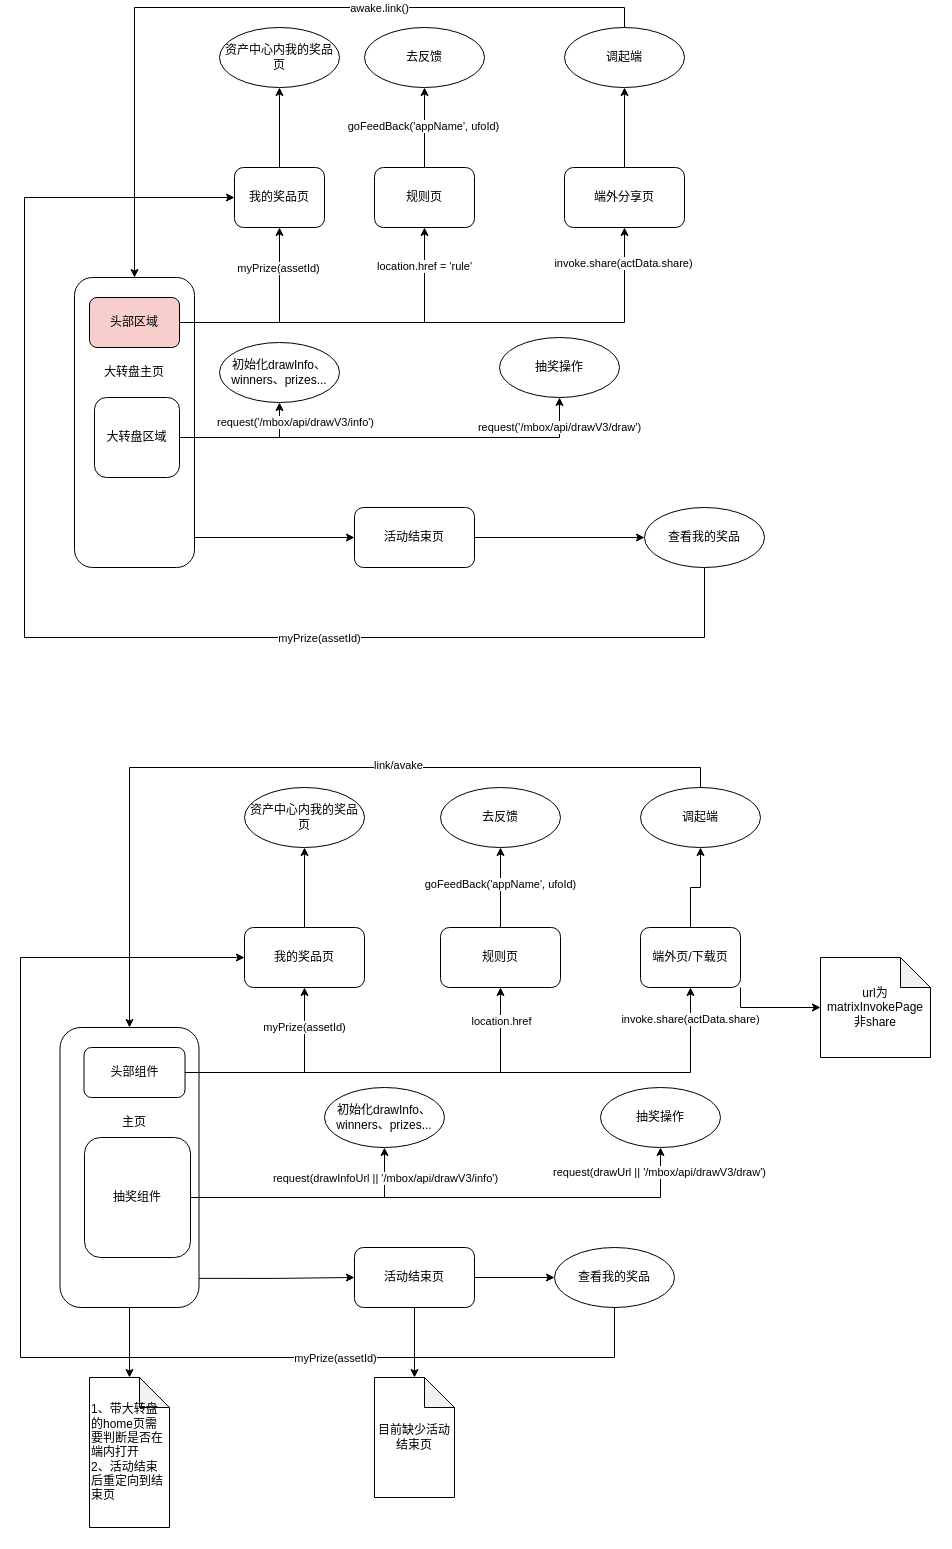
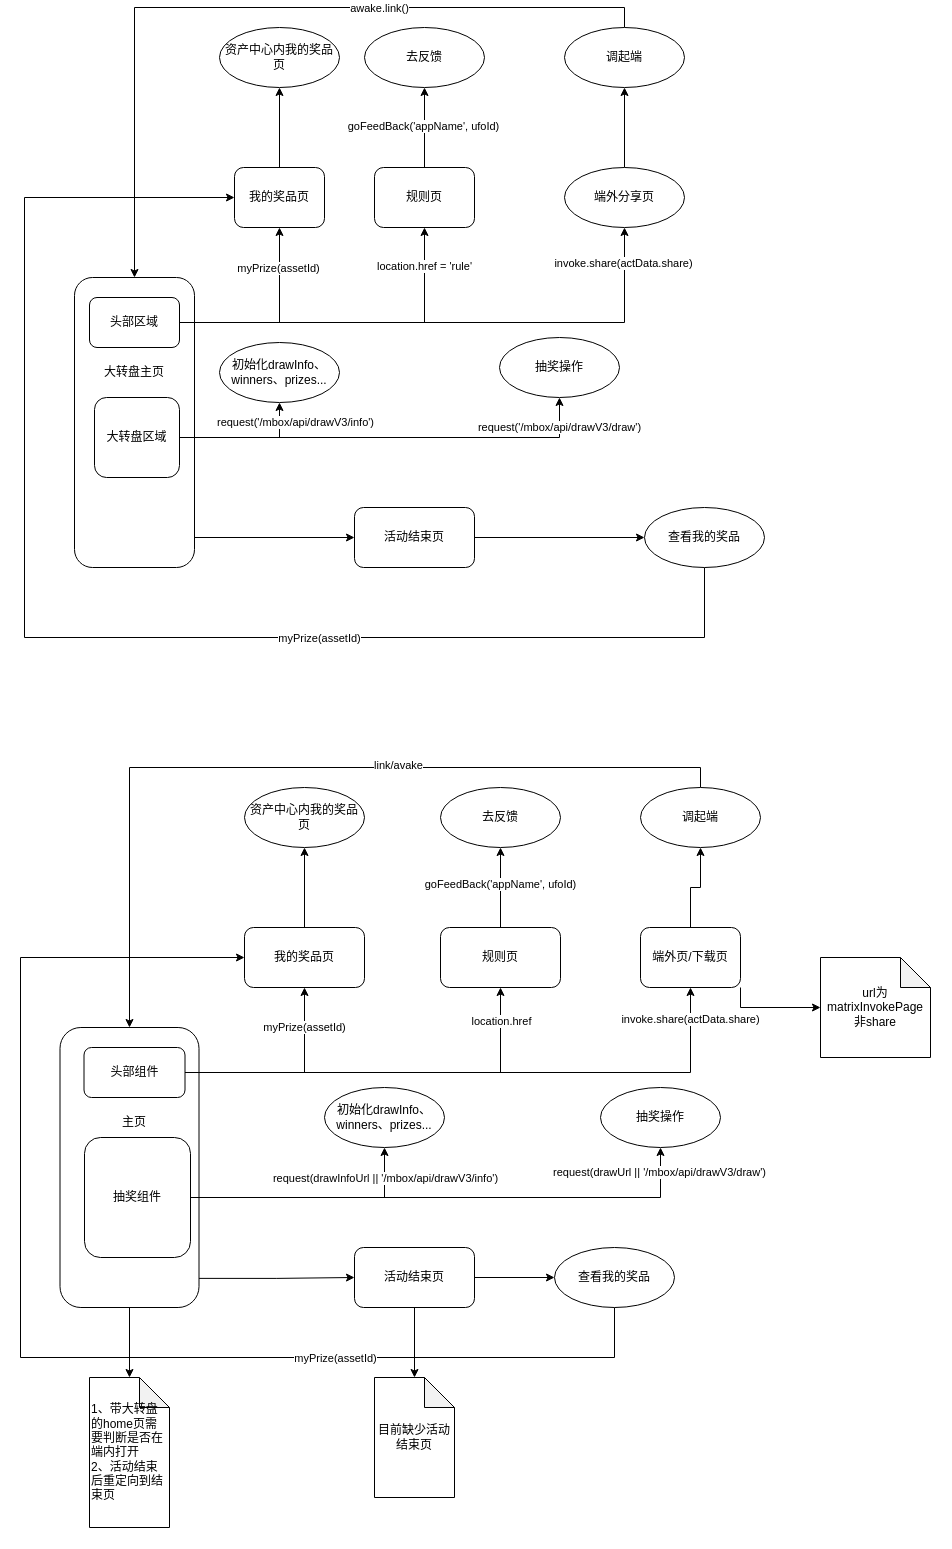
(625, 198) -> (625, 198)
(135, 323) -> (135, 323)
